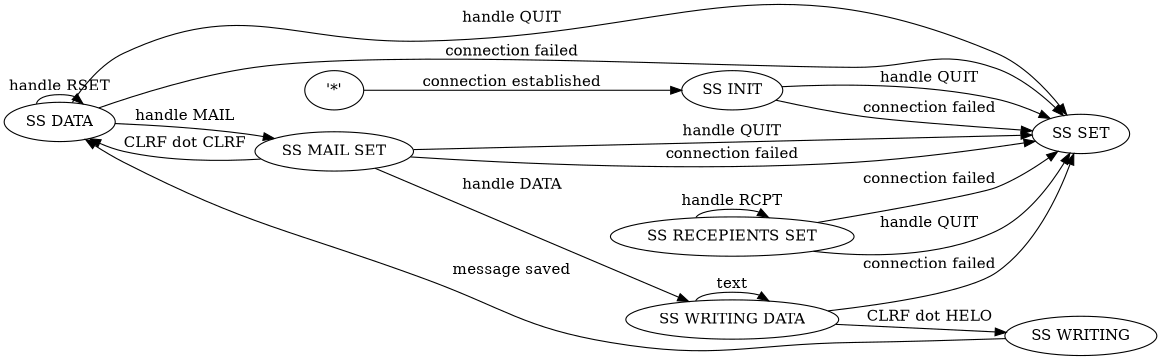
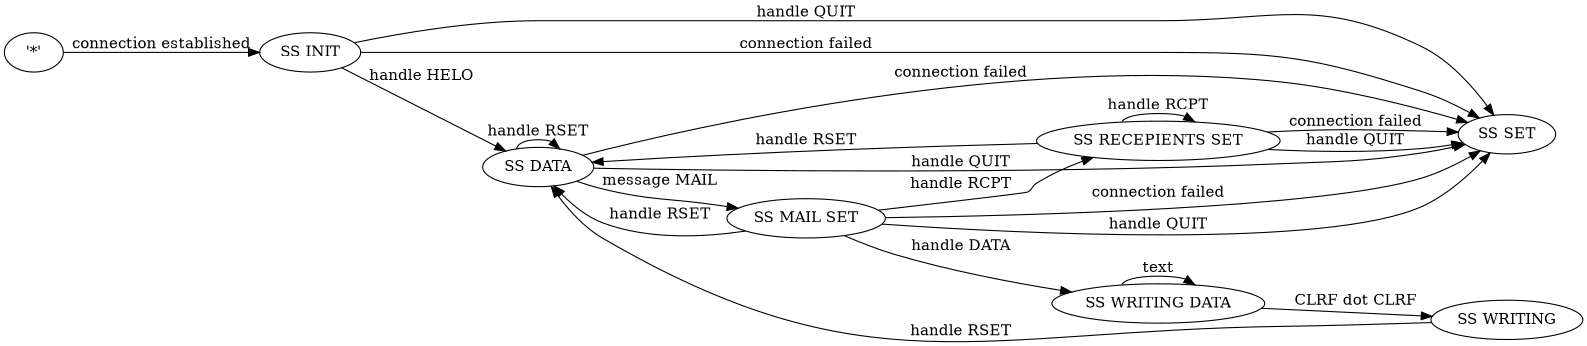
none -> (419, 107)
(185, 116) -> (660, 181)
(185, 143) -> (660, 215)
none -> (820, 151)
none -> (985, 198)
(512, 270) -> (961, 331)
(978, 281) -> none
(930, 317) -> (1356, 301)
